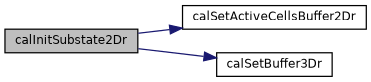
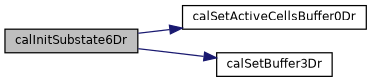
(274, 17) -> (274, 17)
(71, 41) -> (71, 41)
